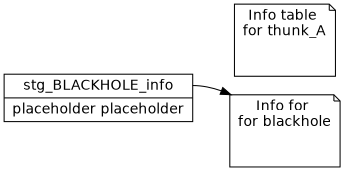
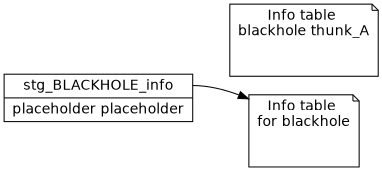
(285, 40) -> (304, 40)
(285, 131) -> (304, 131)
